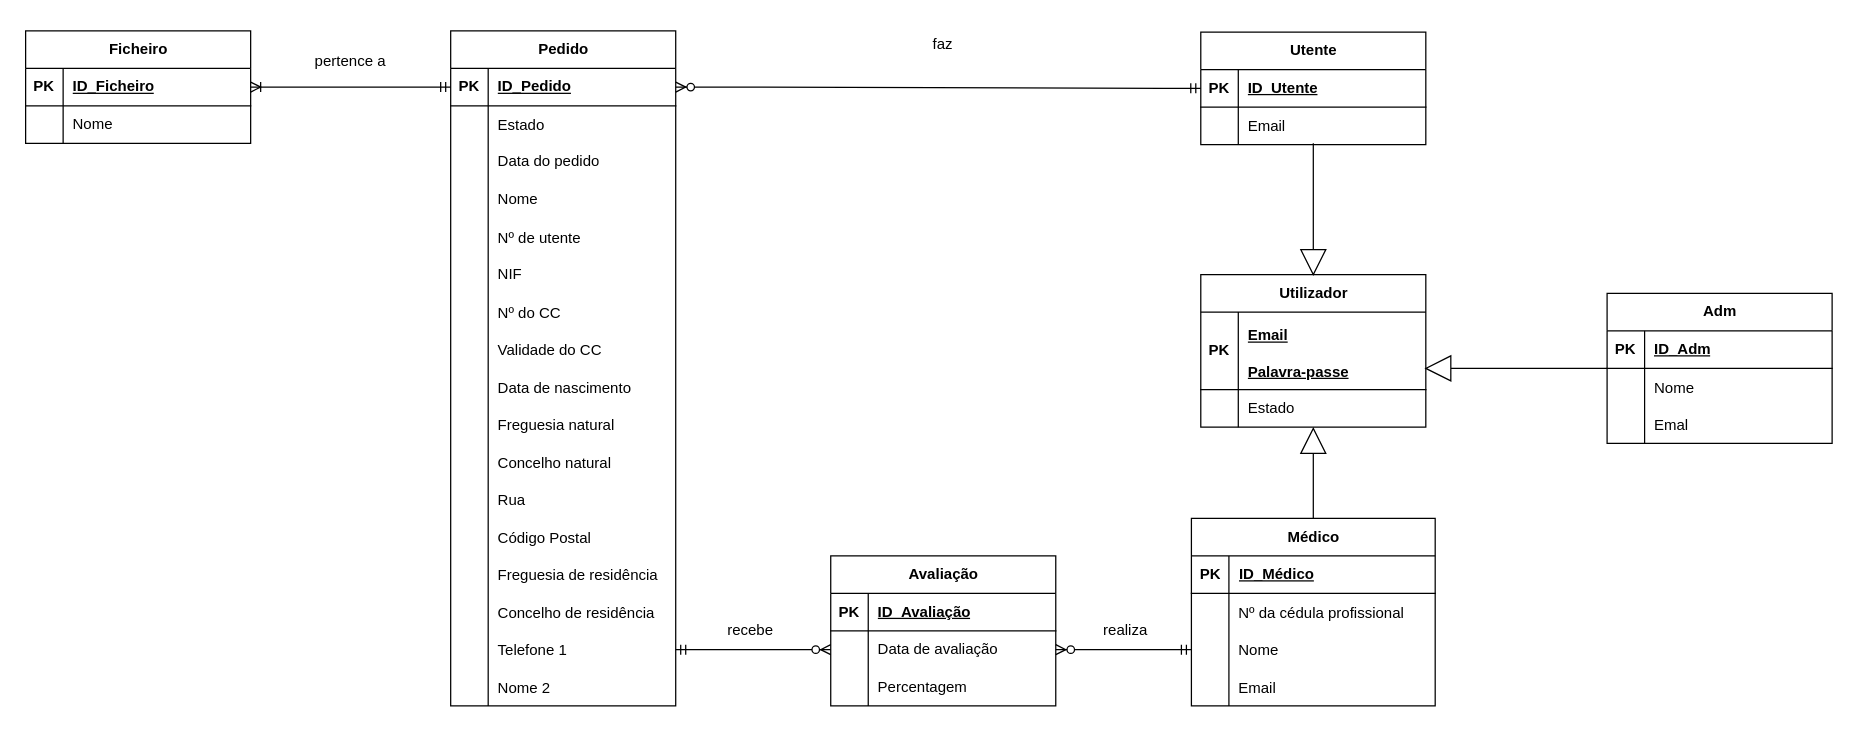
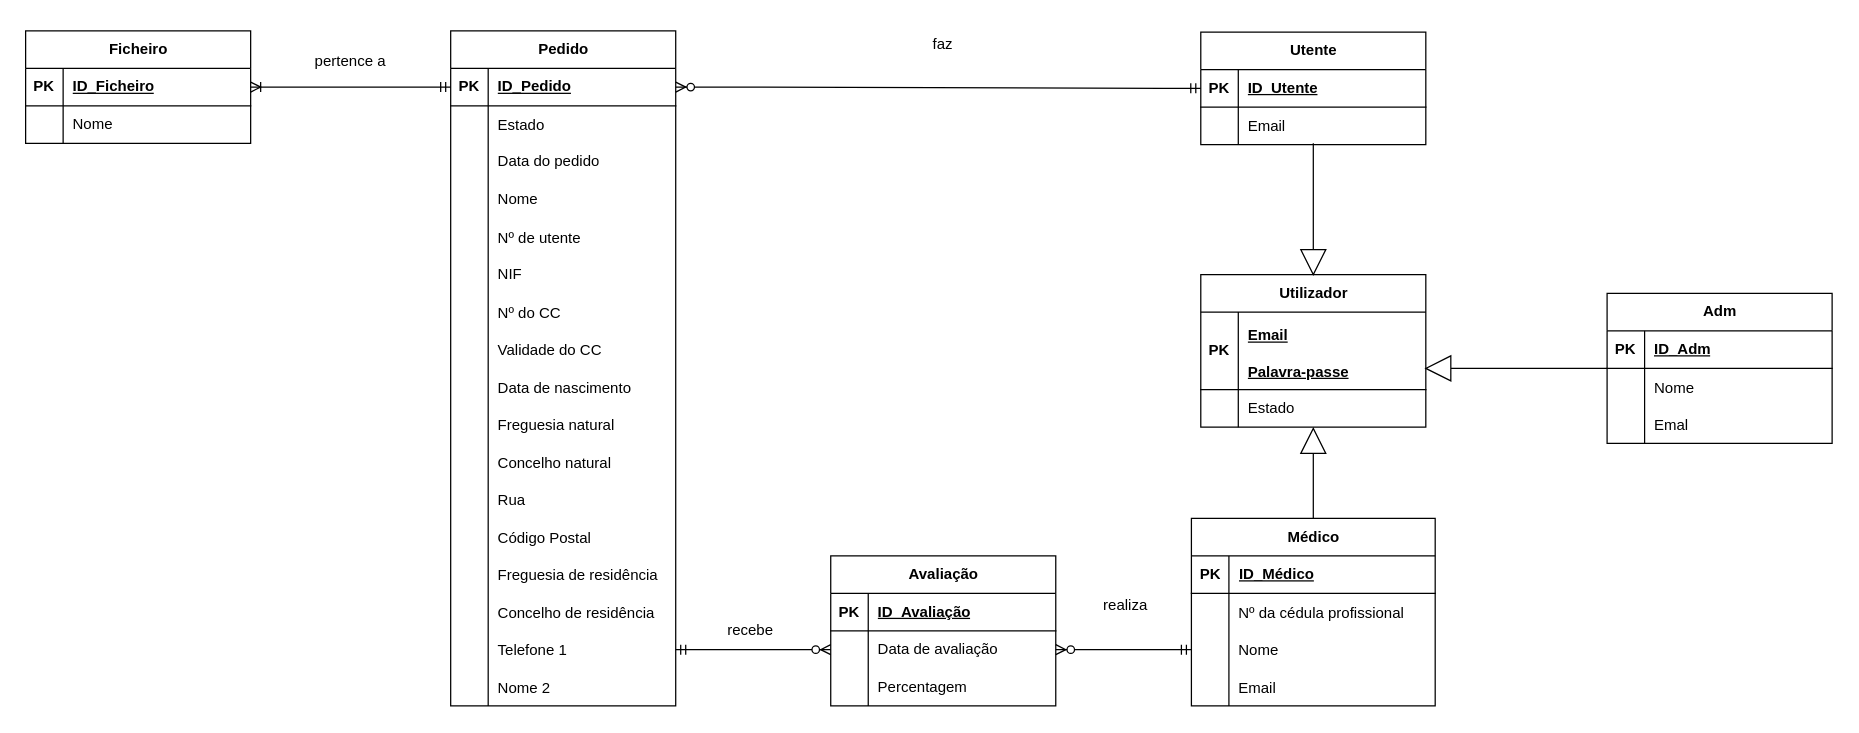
(1126, 631) -> (1126, 606)
